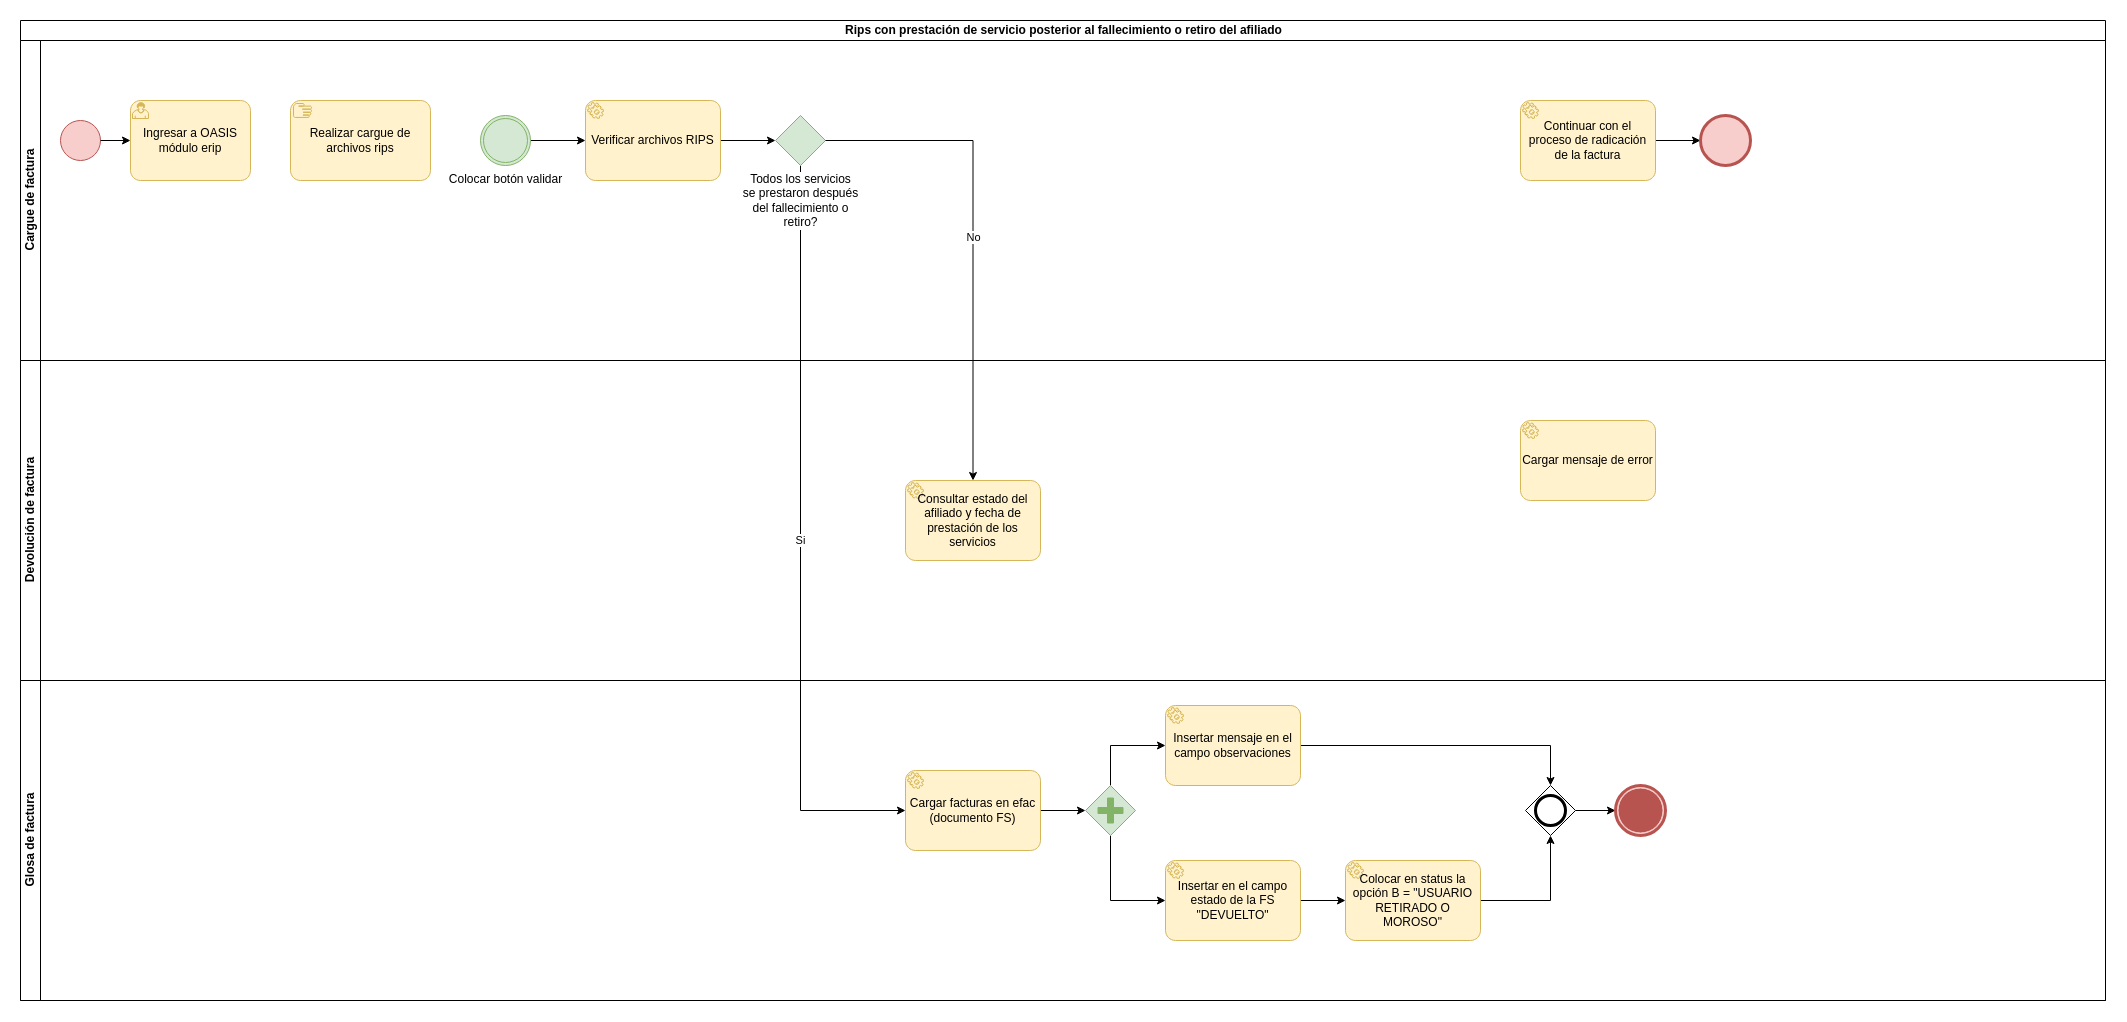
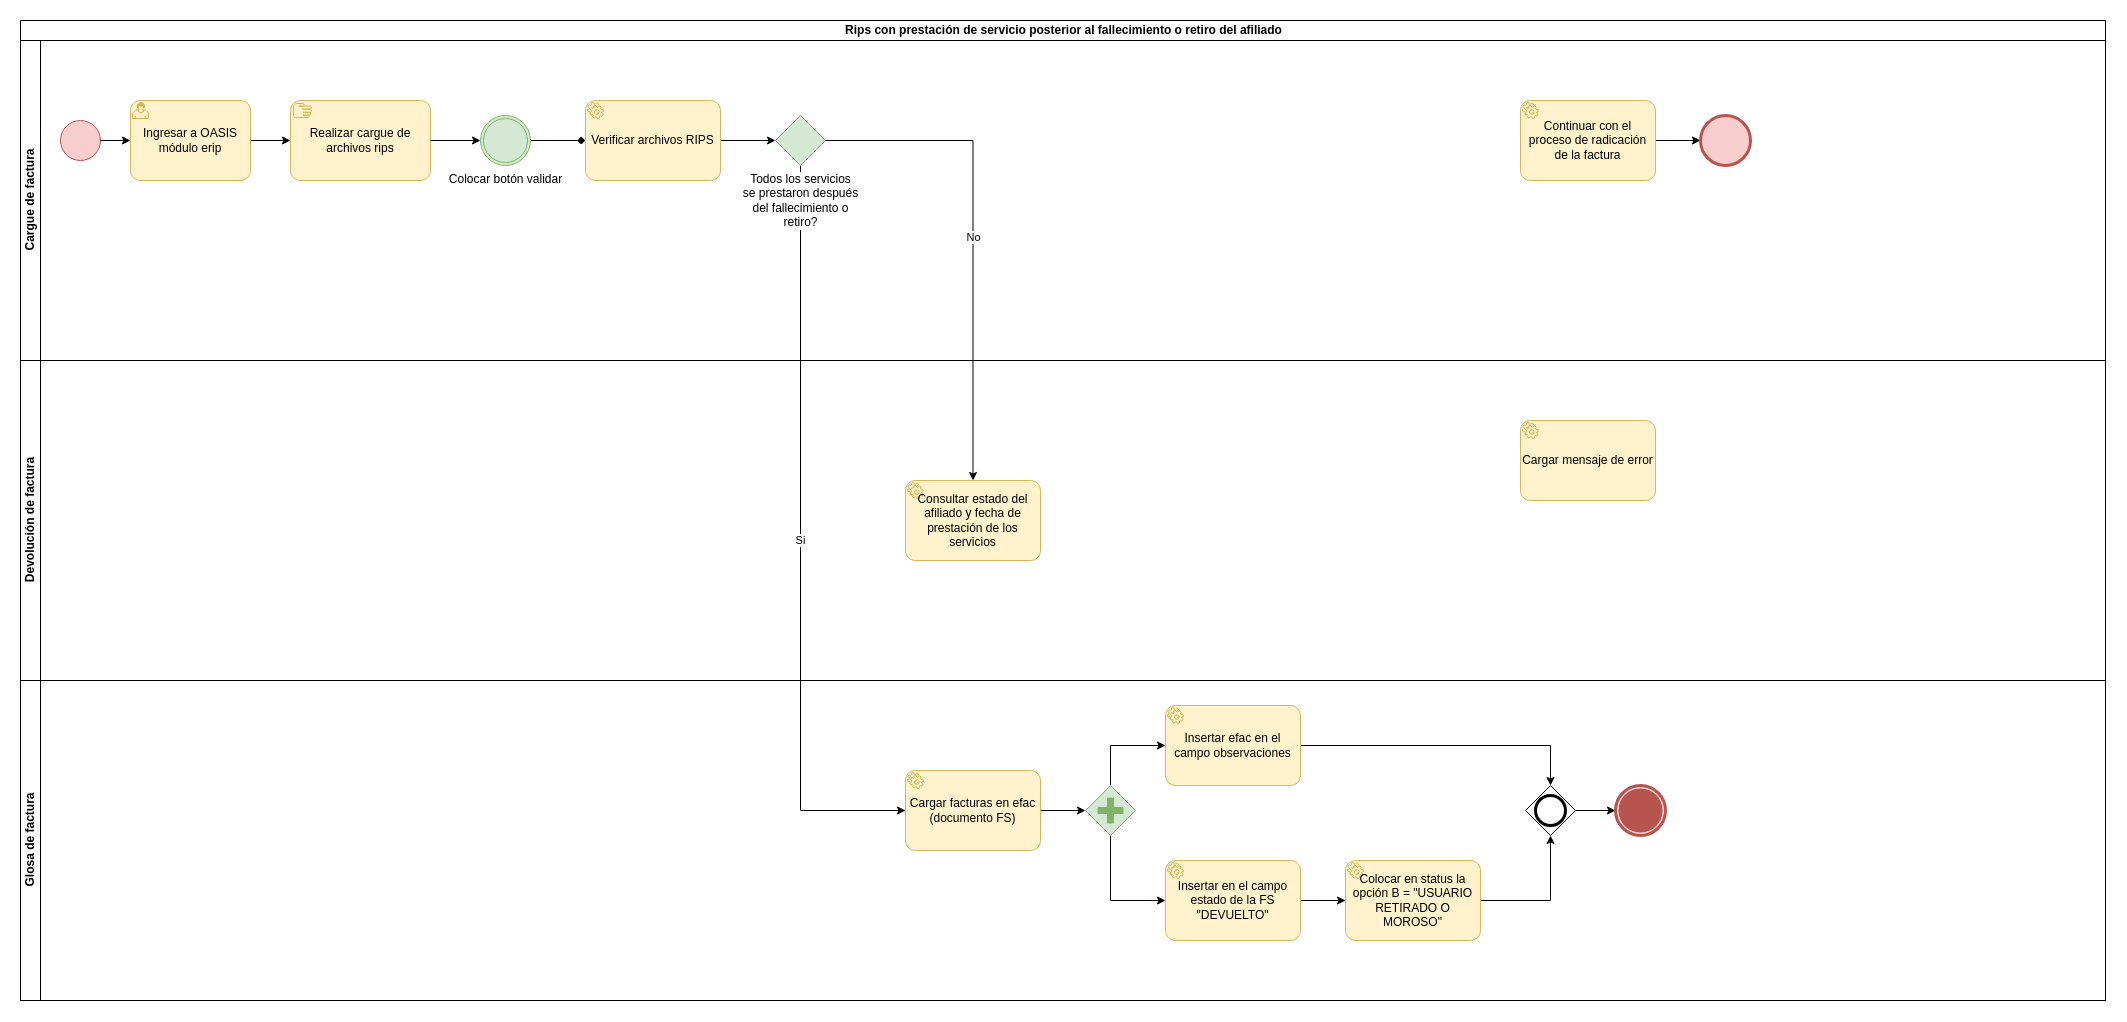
none -> (267, 141)
none -> (452, 141)
(577, 141) -> (577, 141)
(1233, 746) -> (1233, 746)
